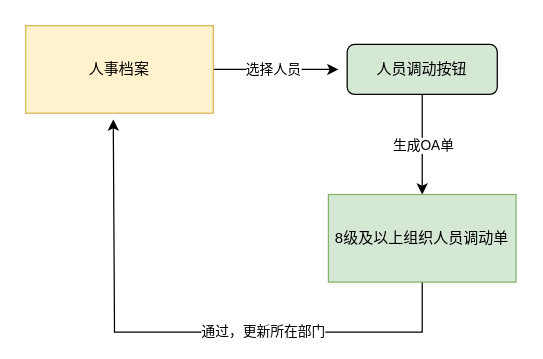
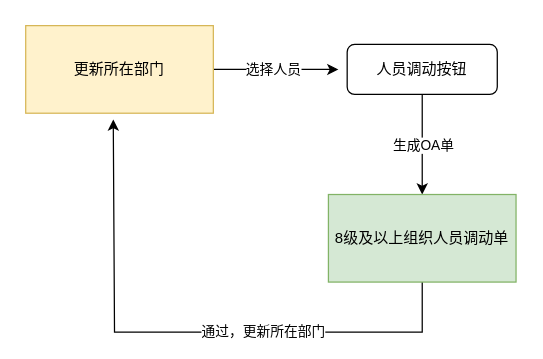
(119, 69) -> (119, 69)
(422, 69) -> (422, 69)
